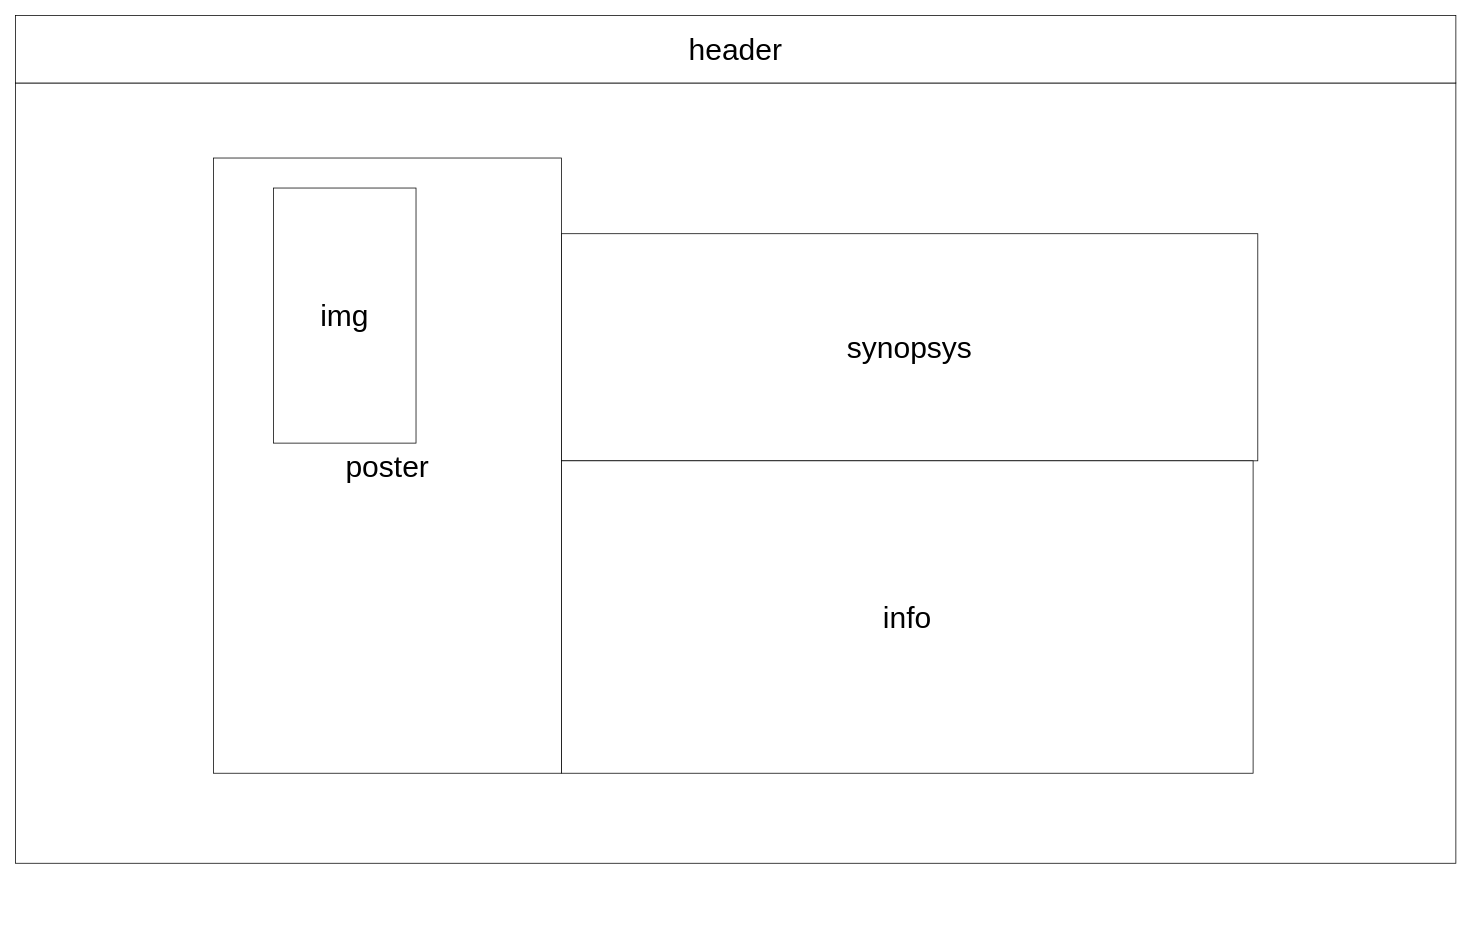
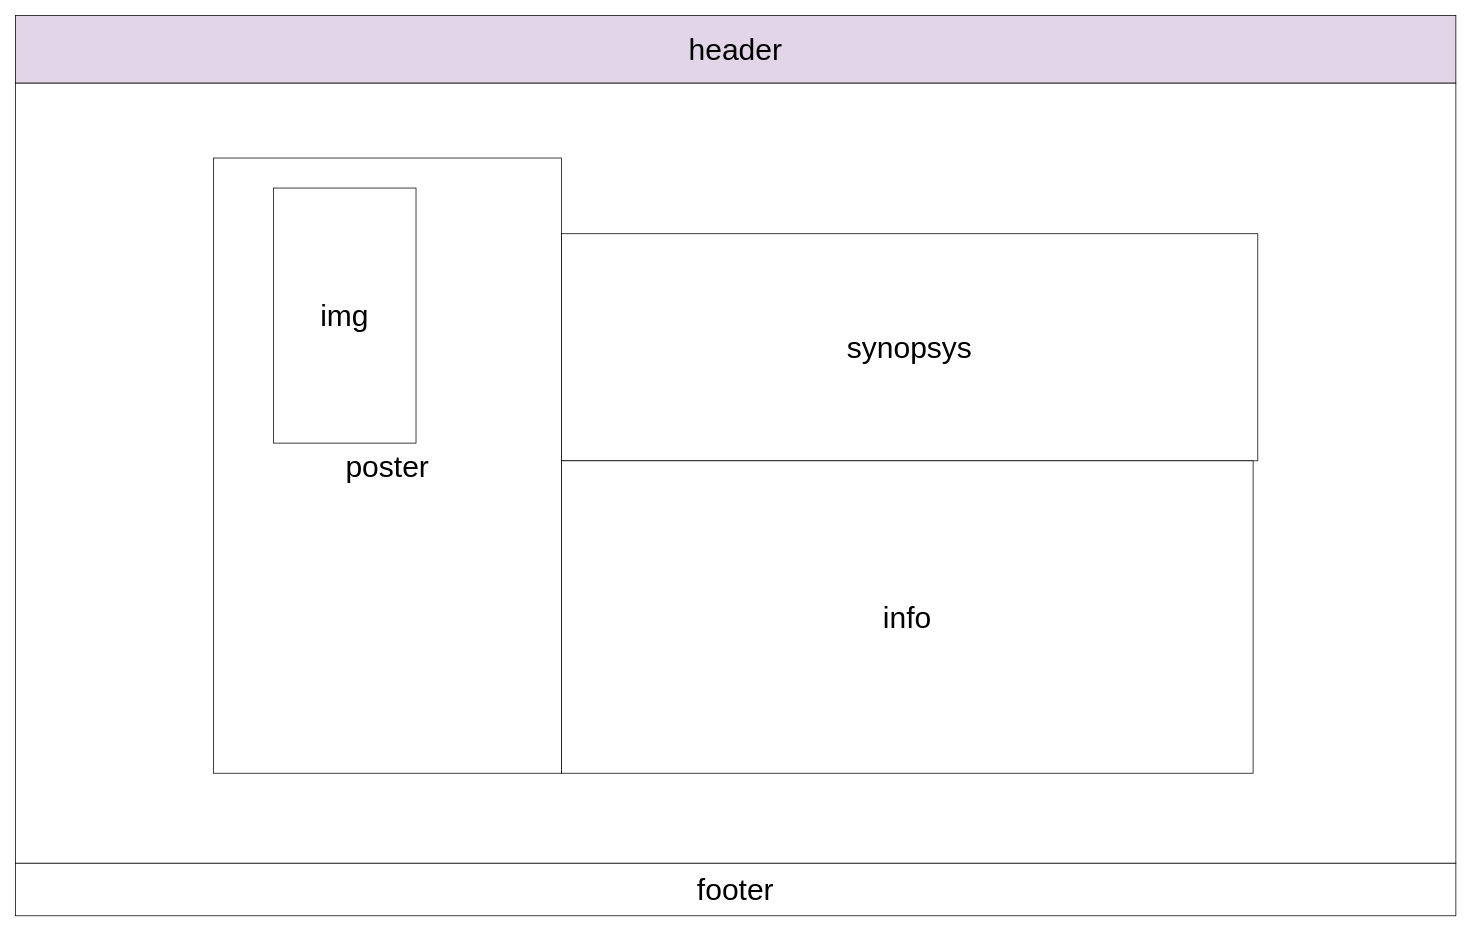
(735, 49) -> (735, 49)
none -> (735, 889)
